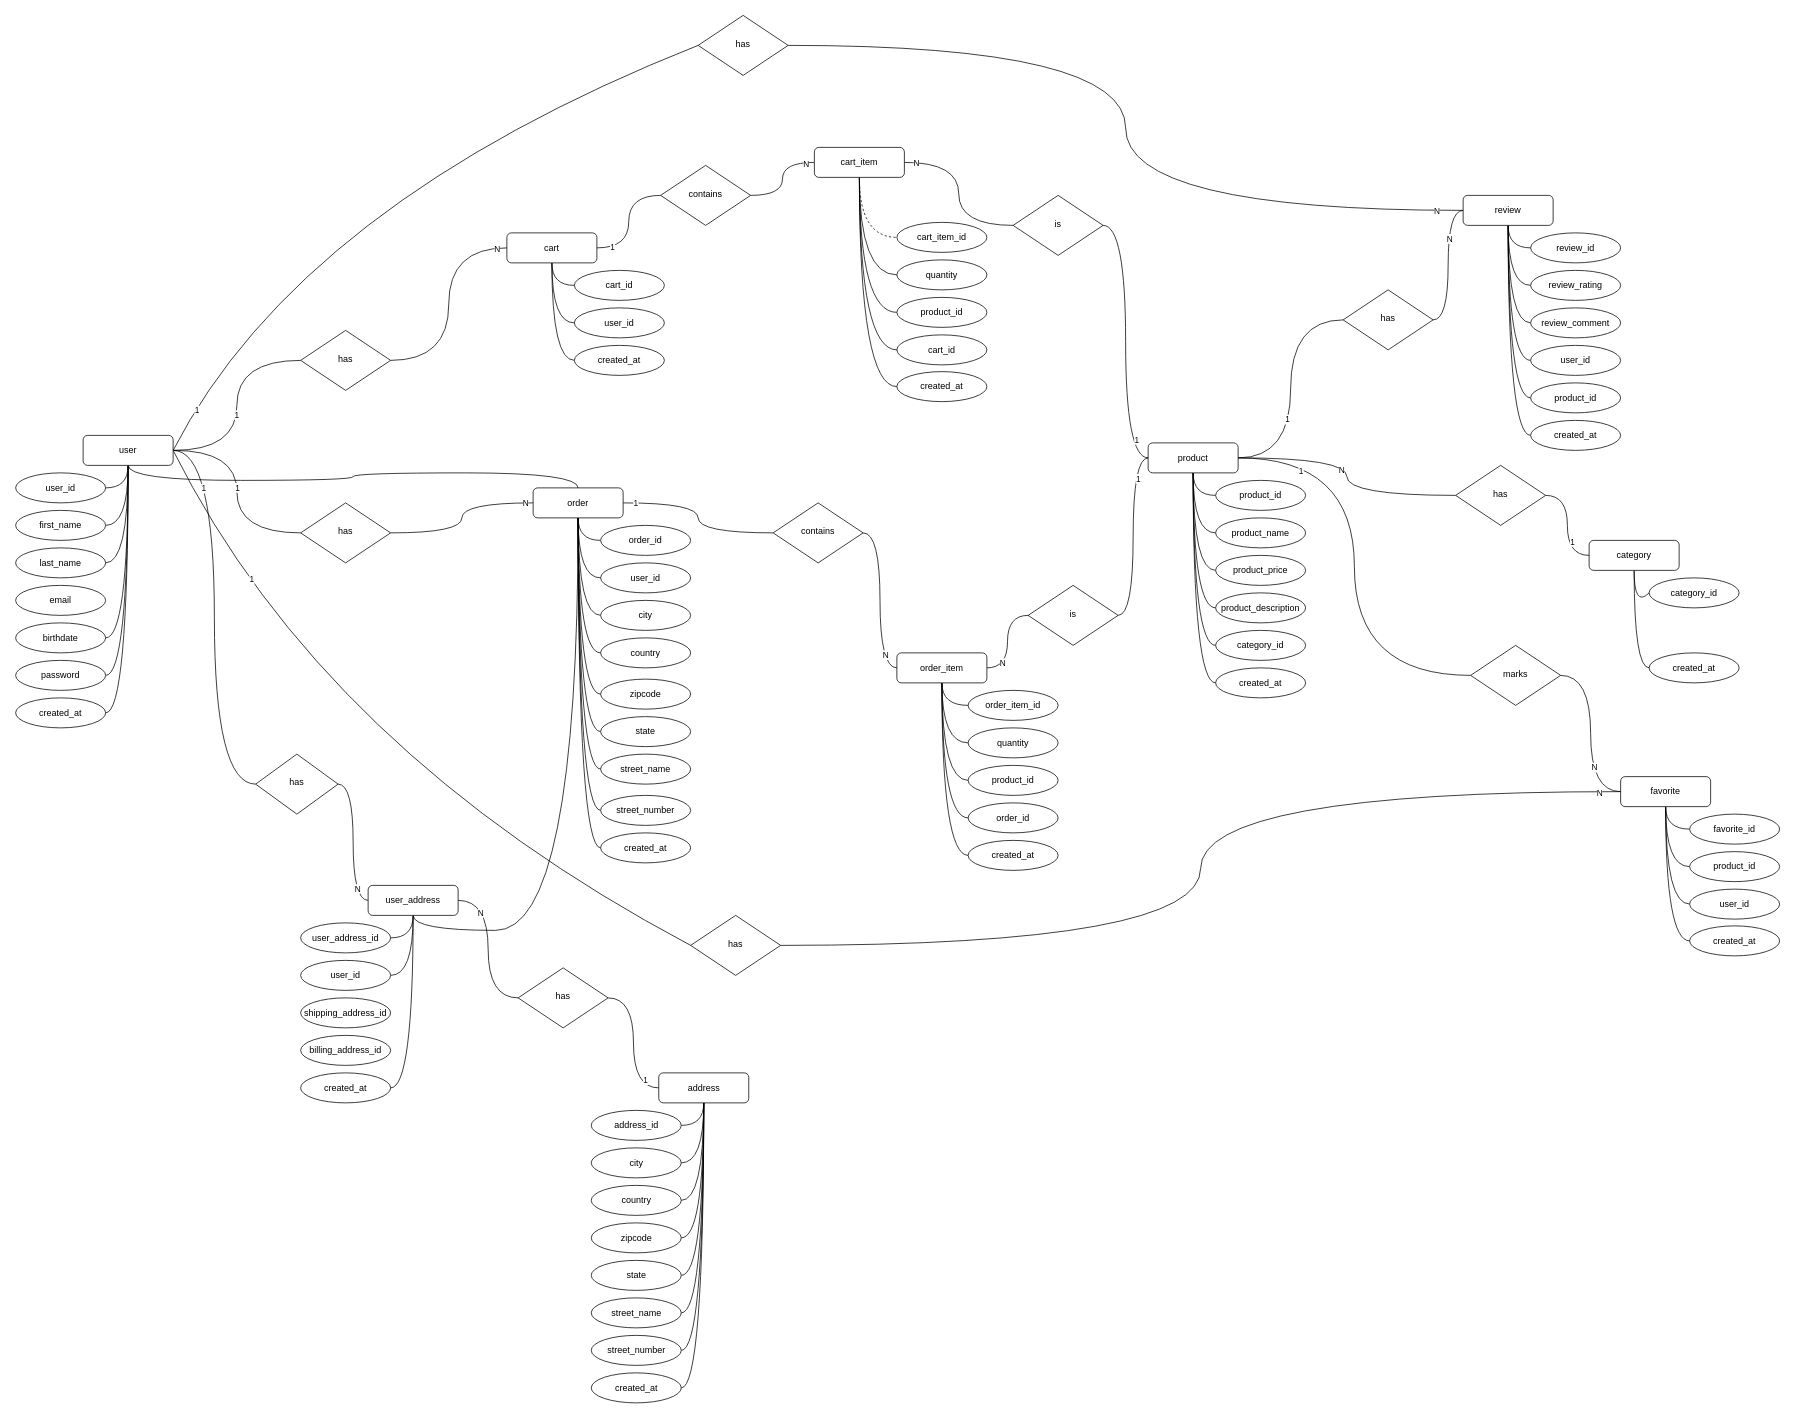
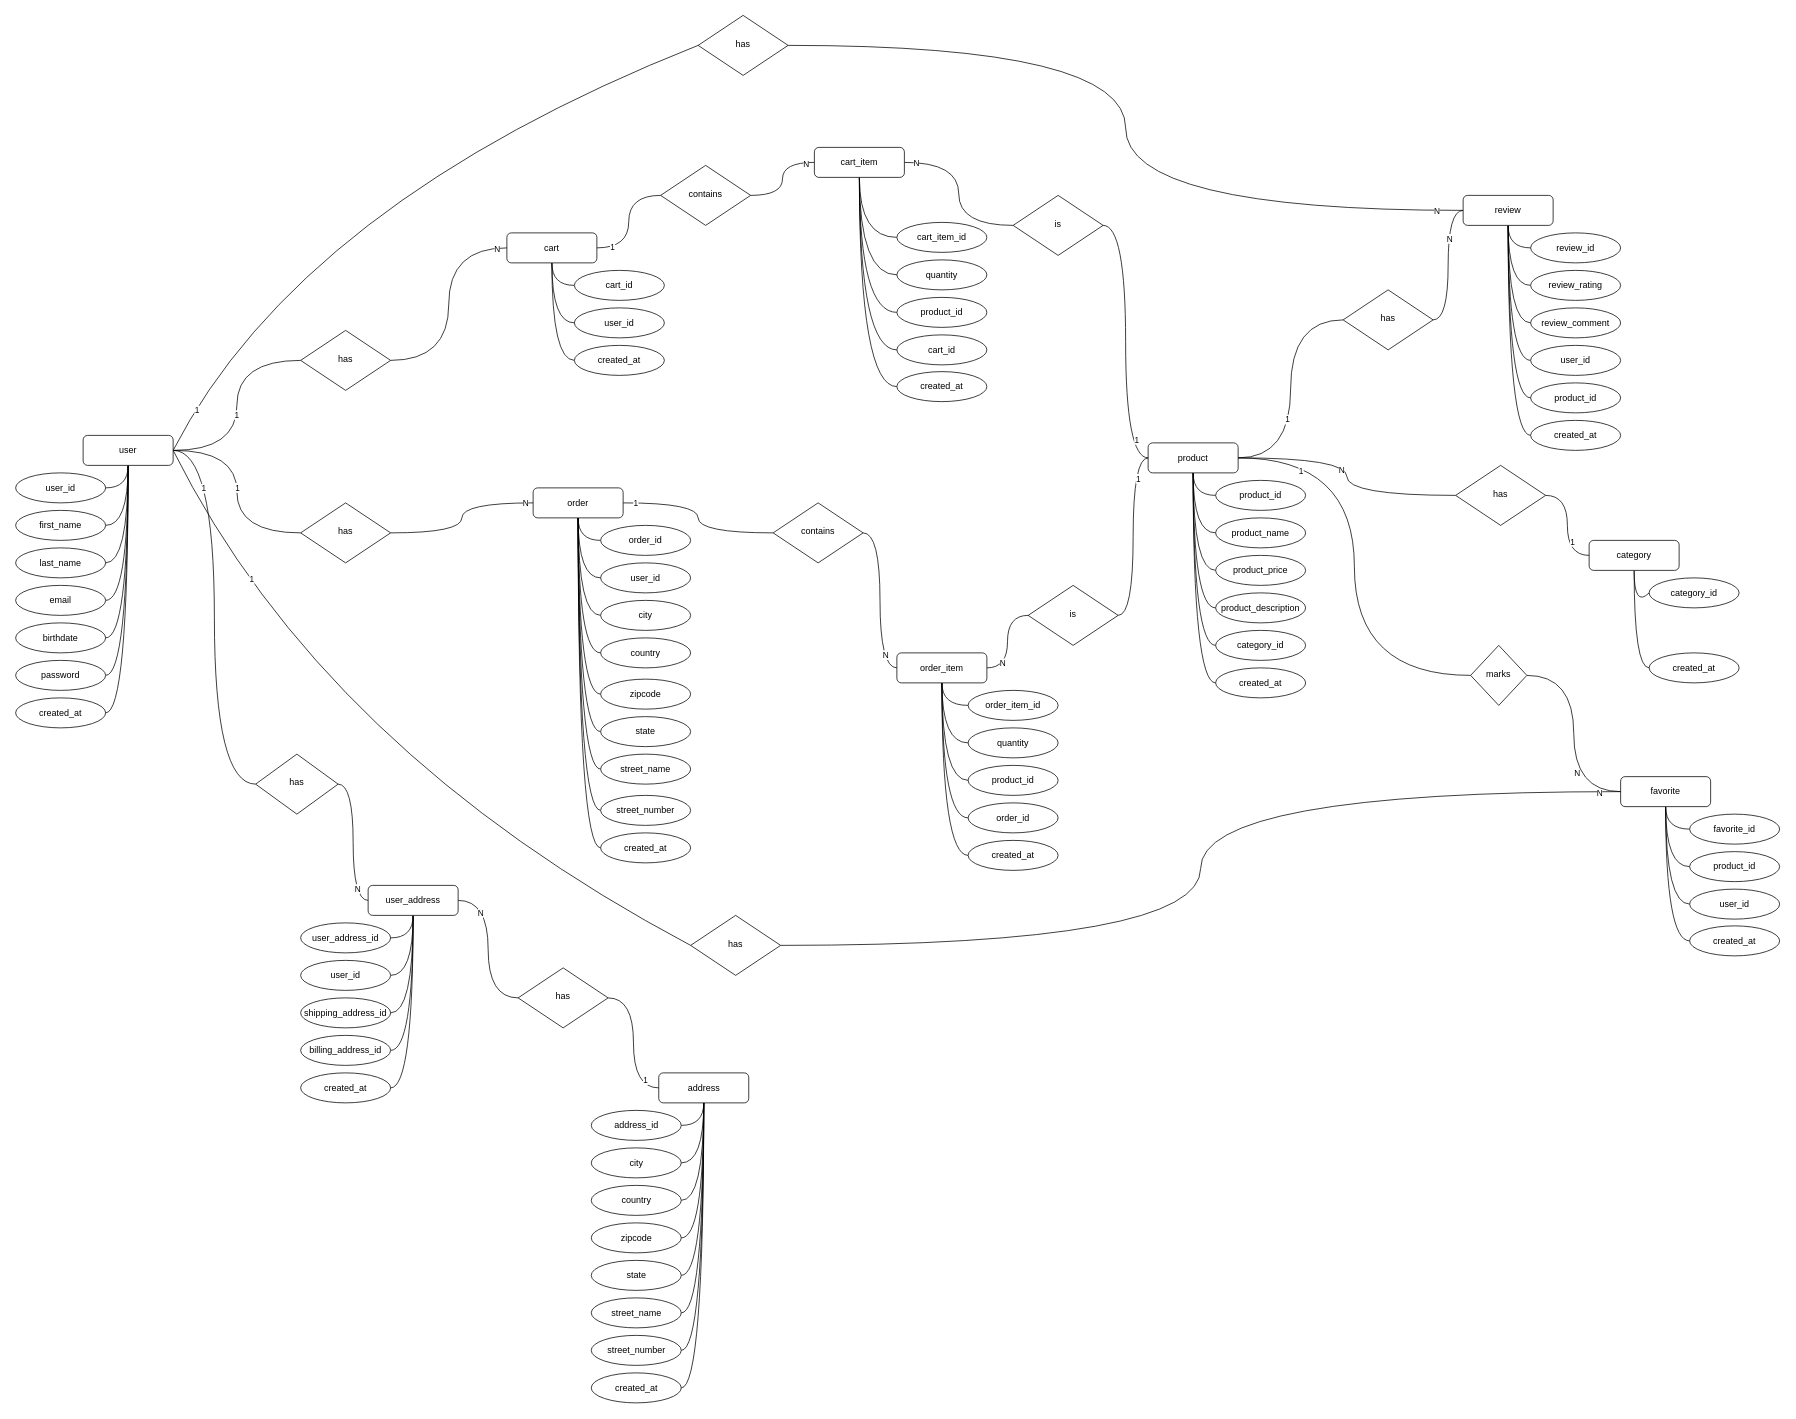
(869, 223) -> (869, 223)
(354, 476) -> (119, 581)
(1515, 675) -> (1499, 675)
(558, 823) -> (404, 1031)
none -> (404, 999)
